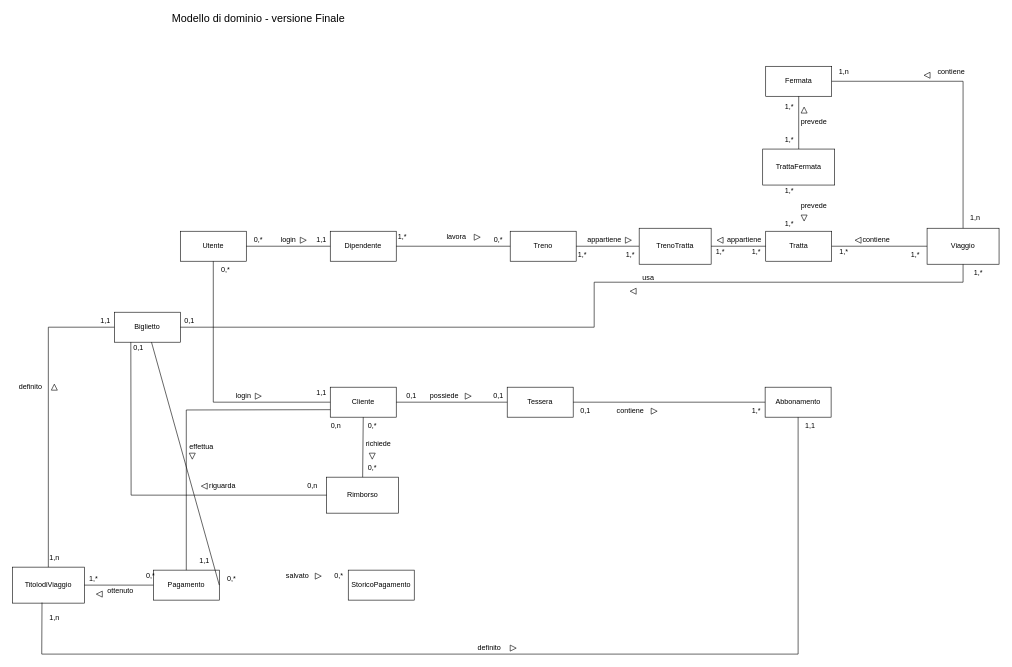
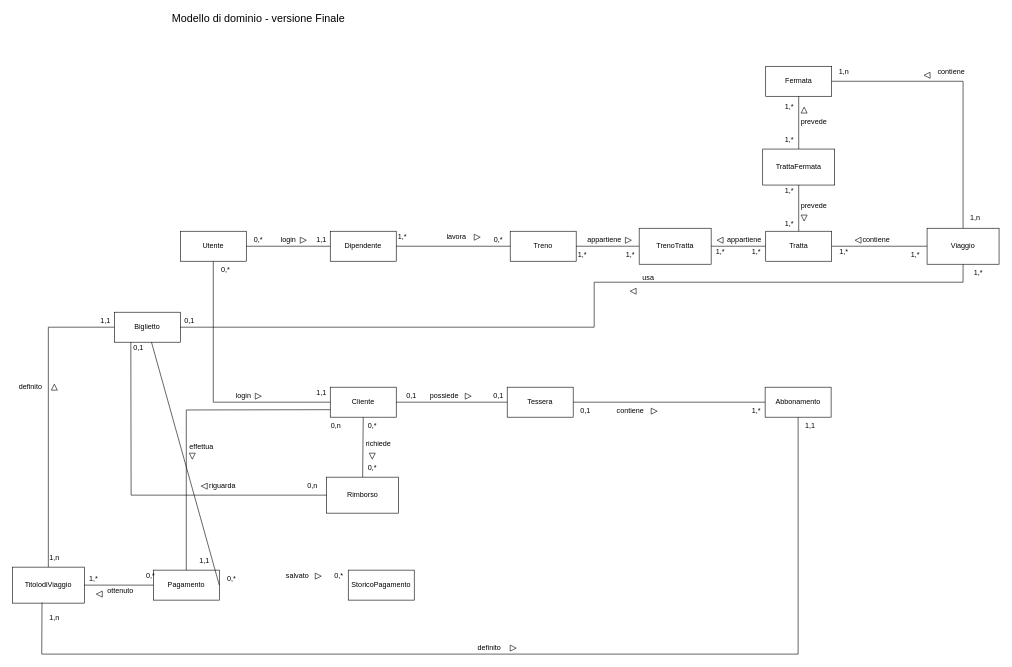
none -> (799, 208)
